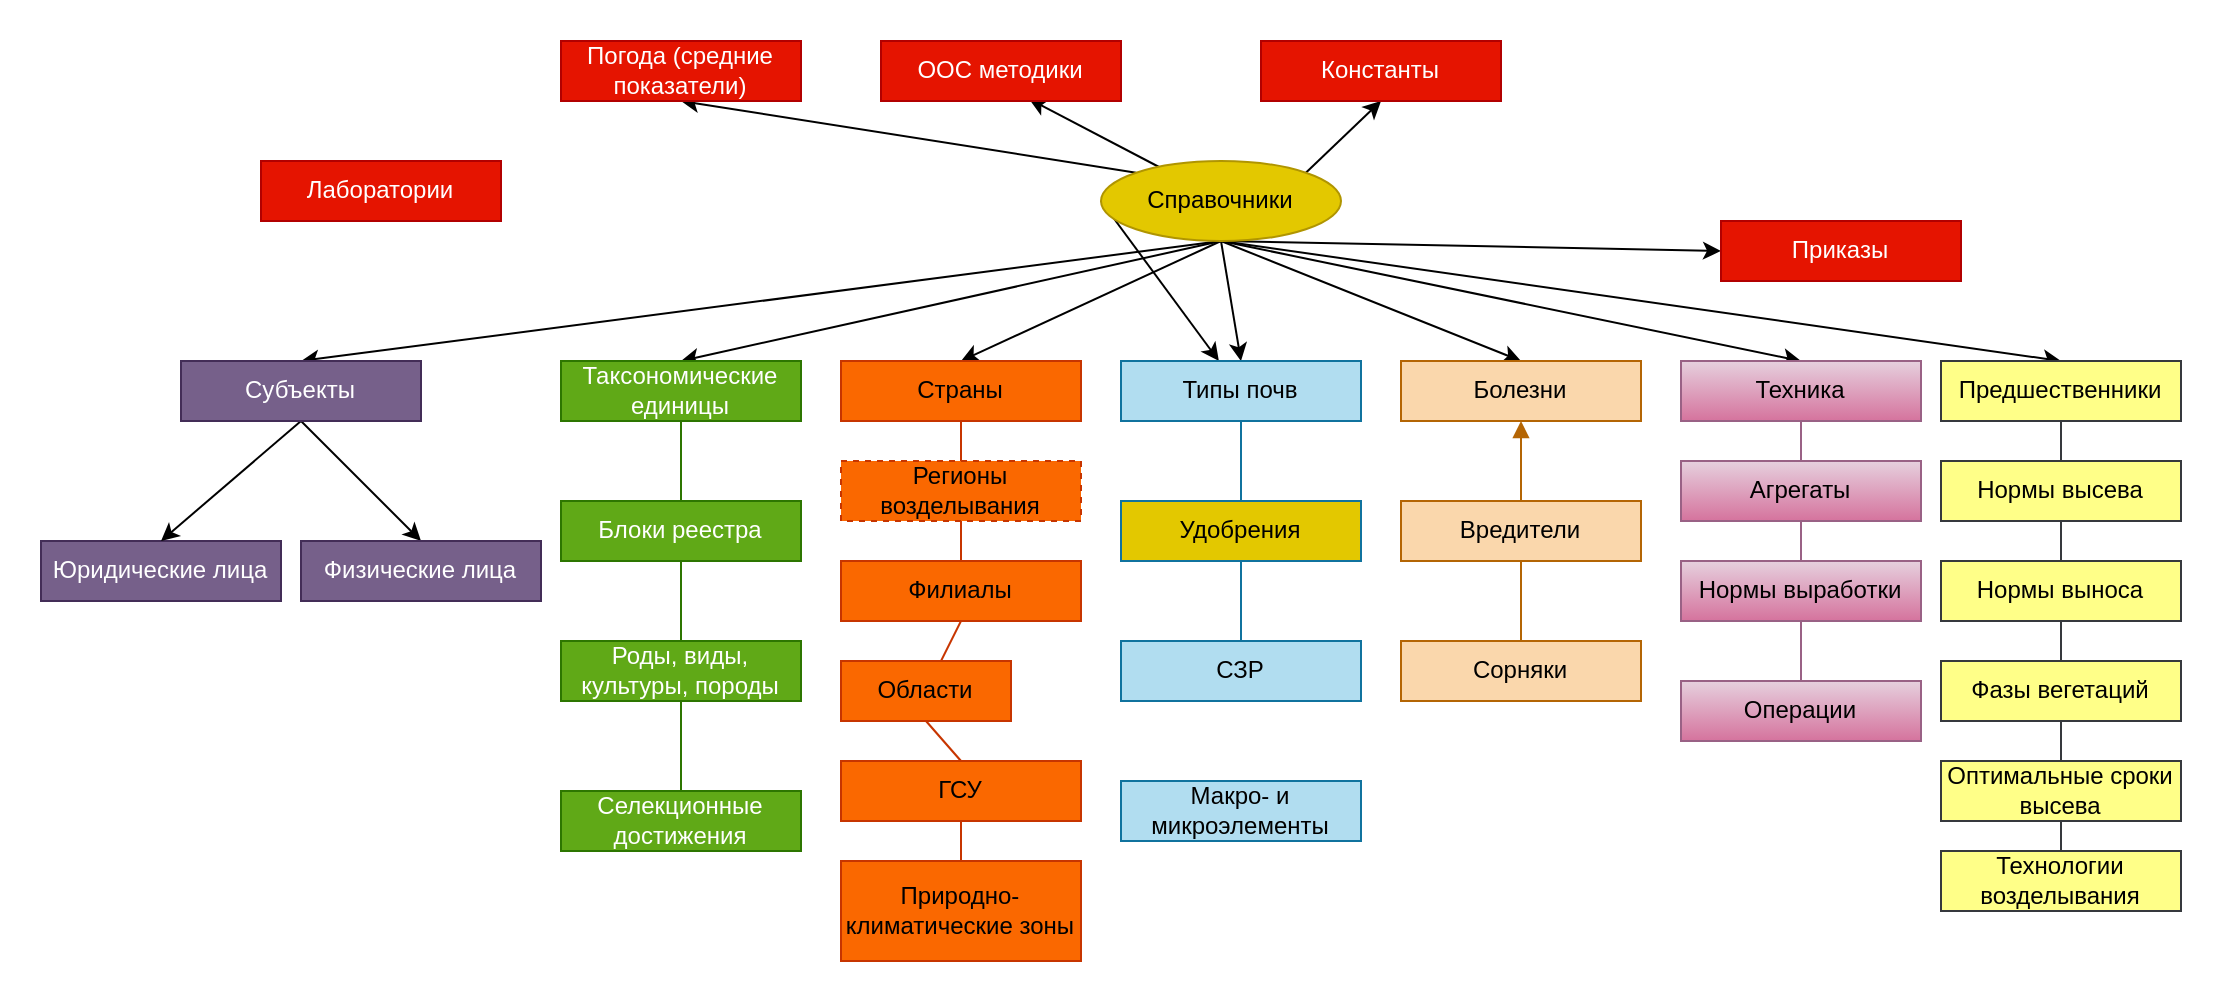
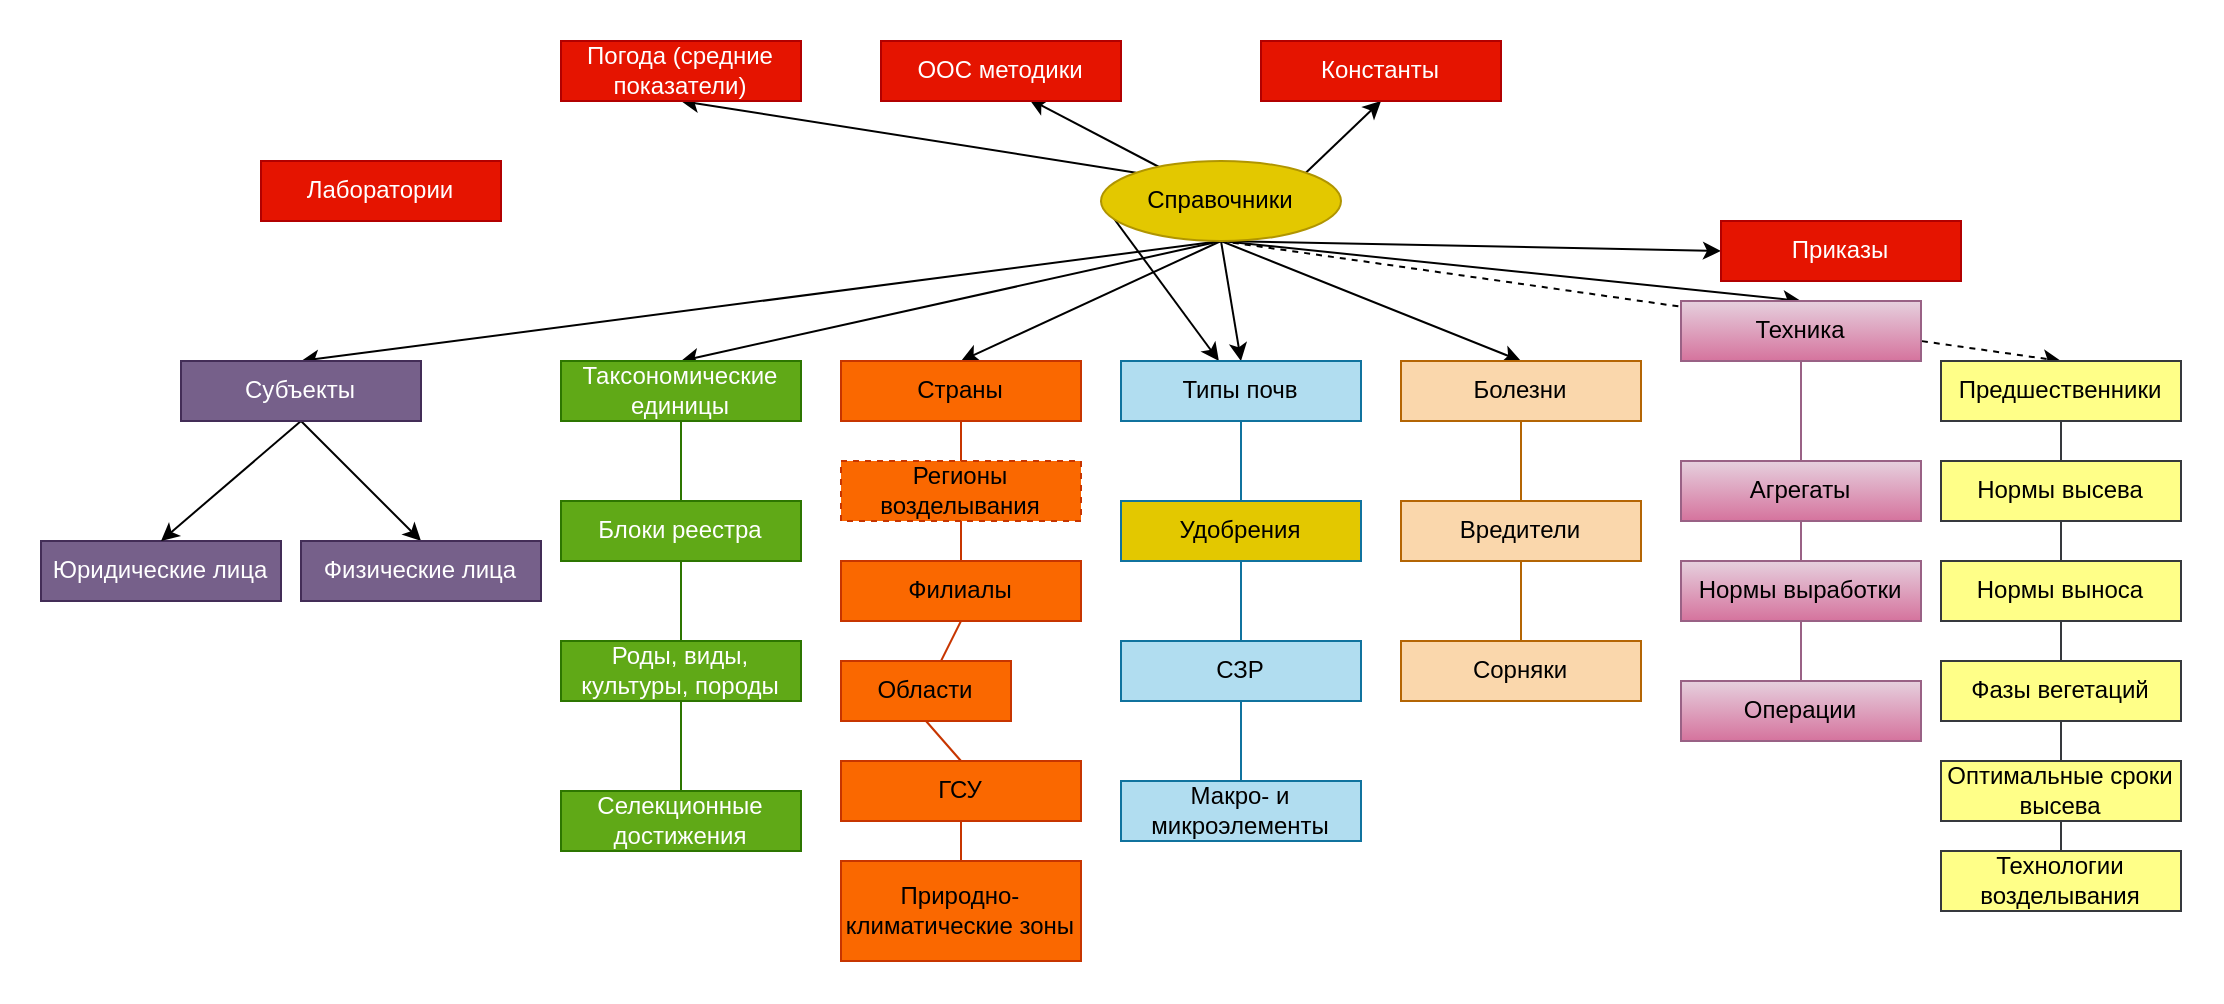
(1669, 305) -> (1669, 305)
(1801, 391) -> (1801, 331)
(1521, 438) -> (1521, 431)
none -> (1241, 741)
